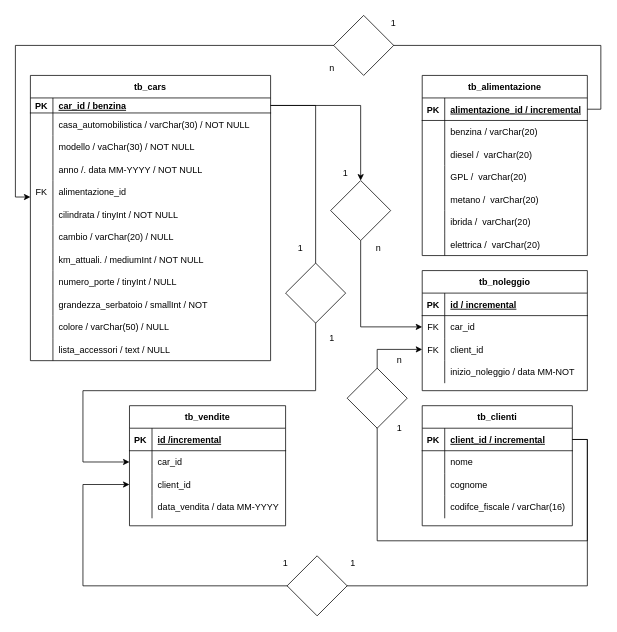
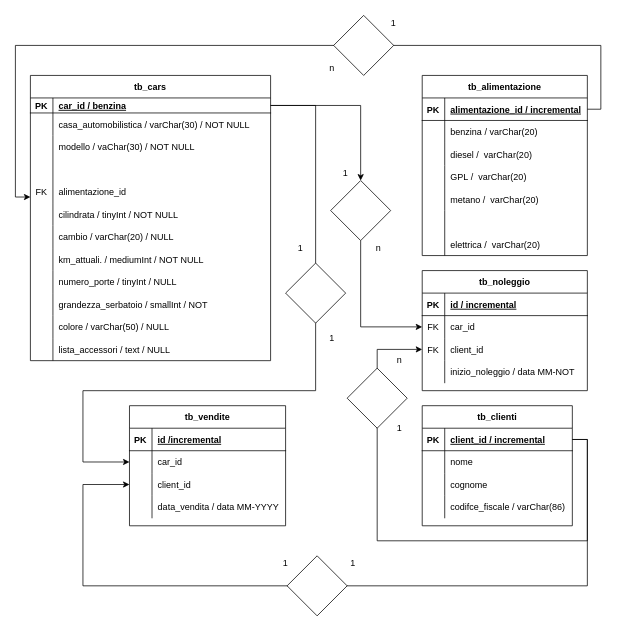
(162, 169) -> none
(516, 222) -> none
(517, 507) -> (517, 507)
